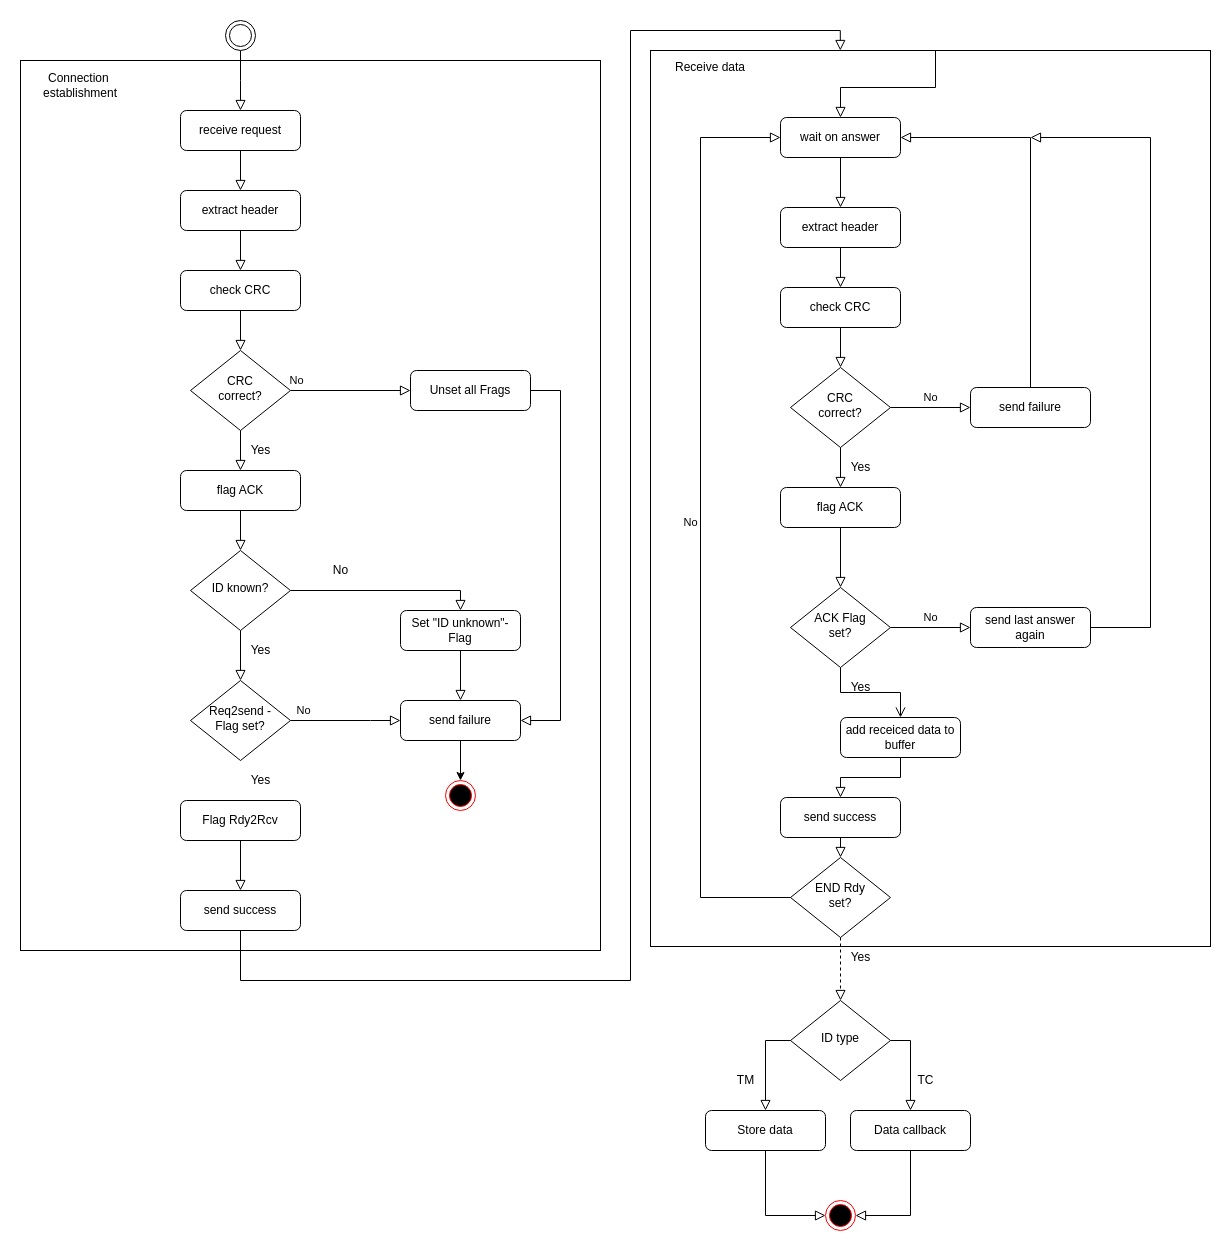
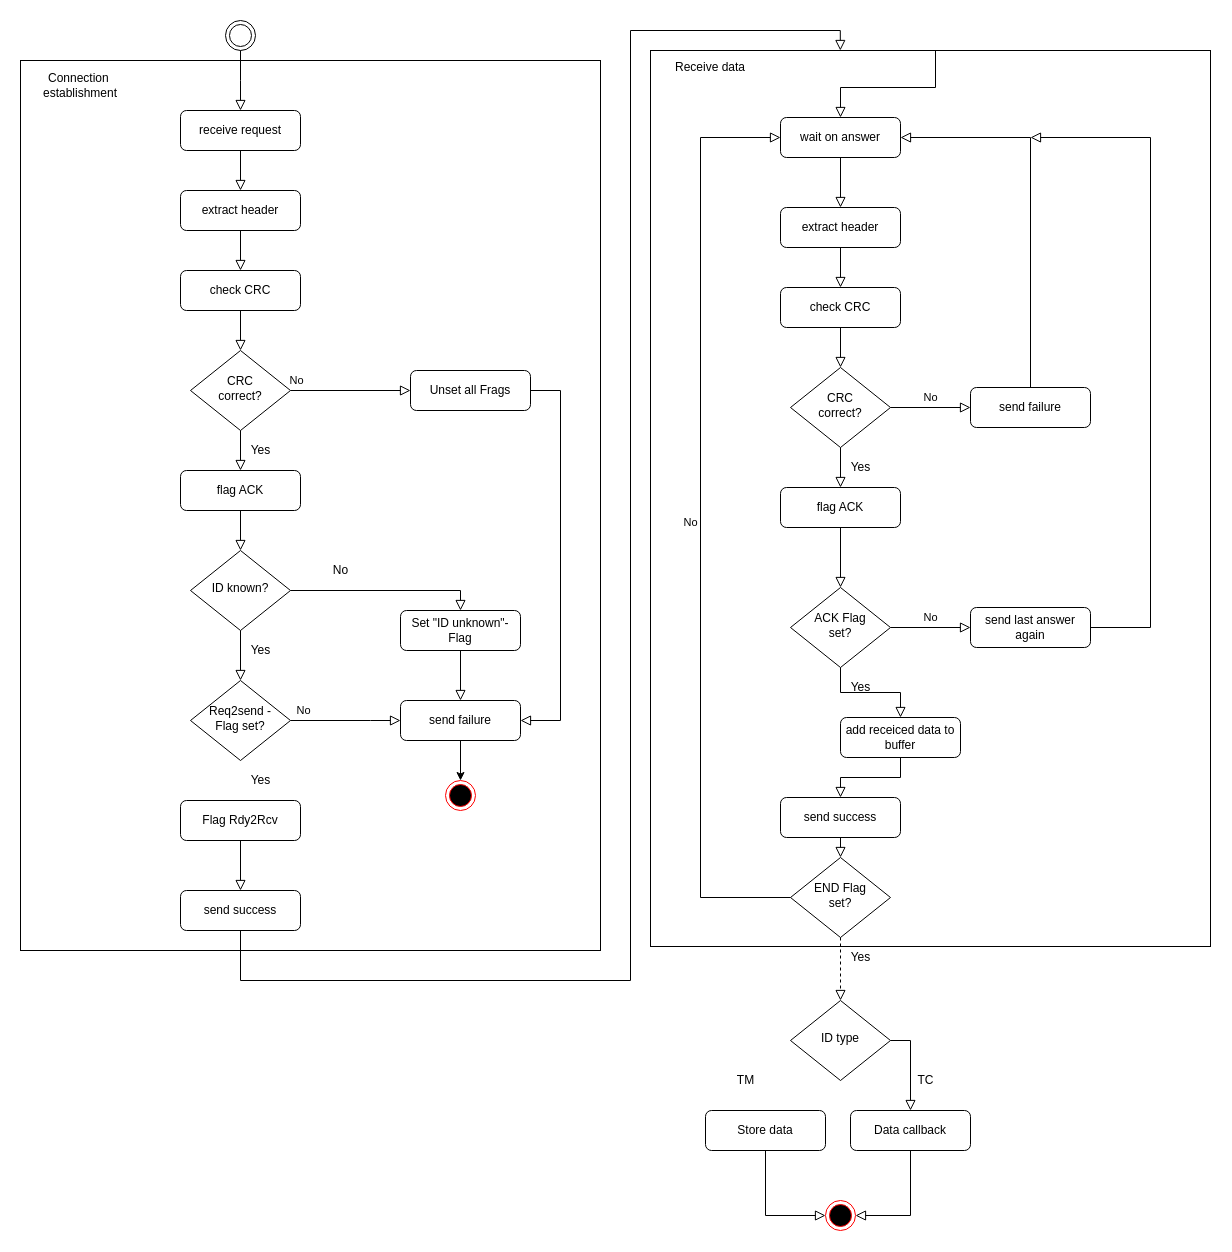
(901, 710) -> (901, 706)
(841, 896) -> (841, 896)
(766, 1058) -> none
